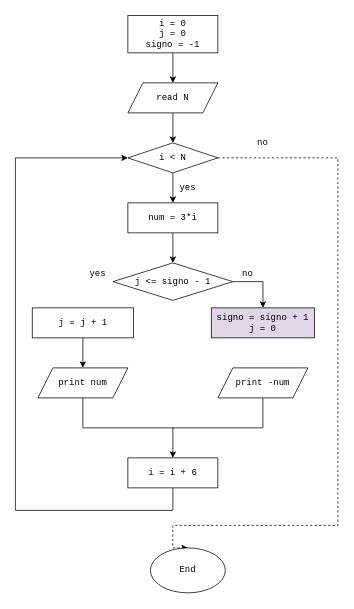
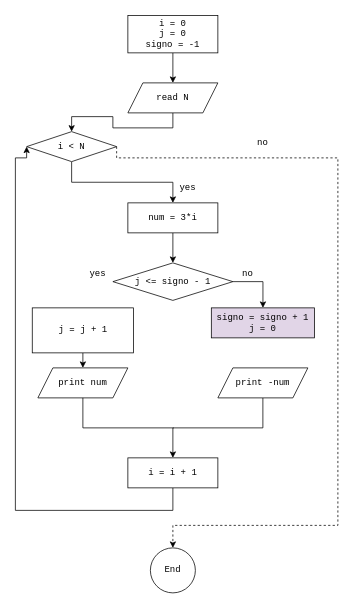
(173, 158) -> (72, 147)
(83, 323) -> (83, 330)
(173, 473) -> (173, 473)
(188, 570) -> (173, 570)
